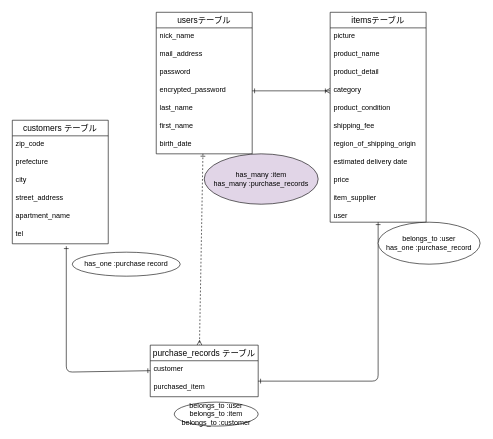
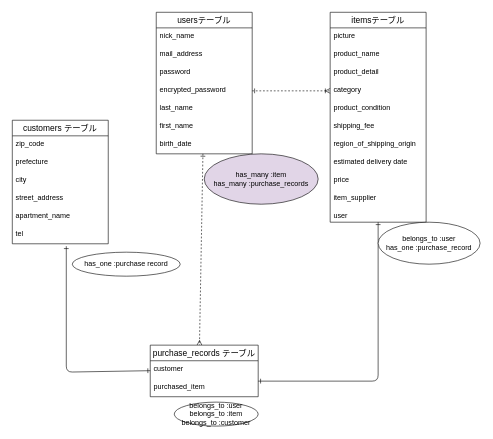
(291, 91) -> (291, 91)
